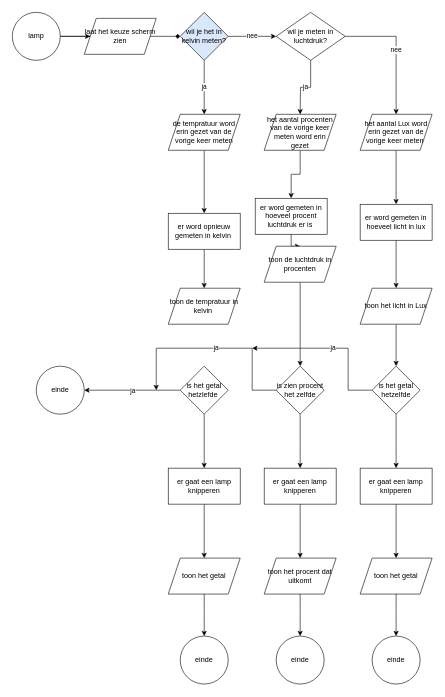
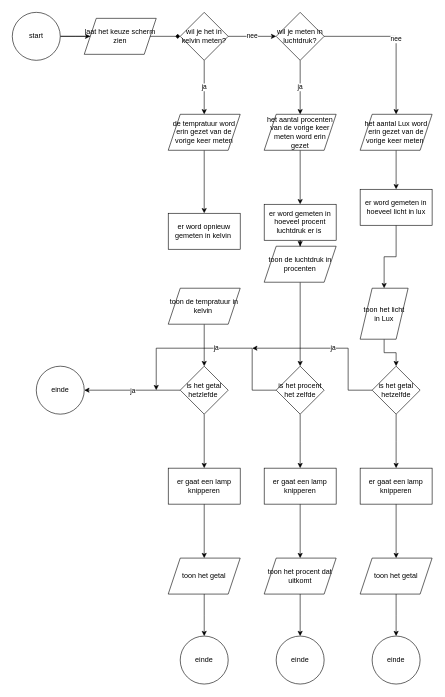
(36, 36) -> (36, 36)
(204, 36) -> (204, 36)
(311, 36) -> (300, 36)
(291, 216) -> (300, 222)
(396, 222) -> (396, 207)
(204, 282) -> none
(396, 306) -> (384, 314)
none -> (204, 360)
(300, 390) -> (300, 390)
